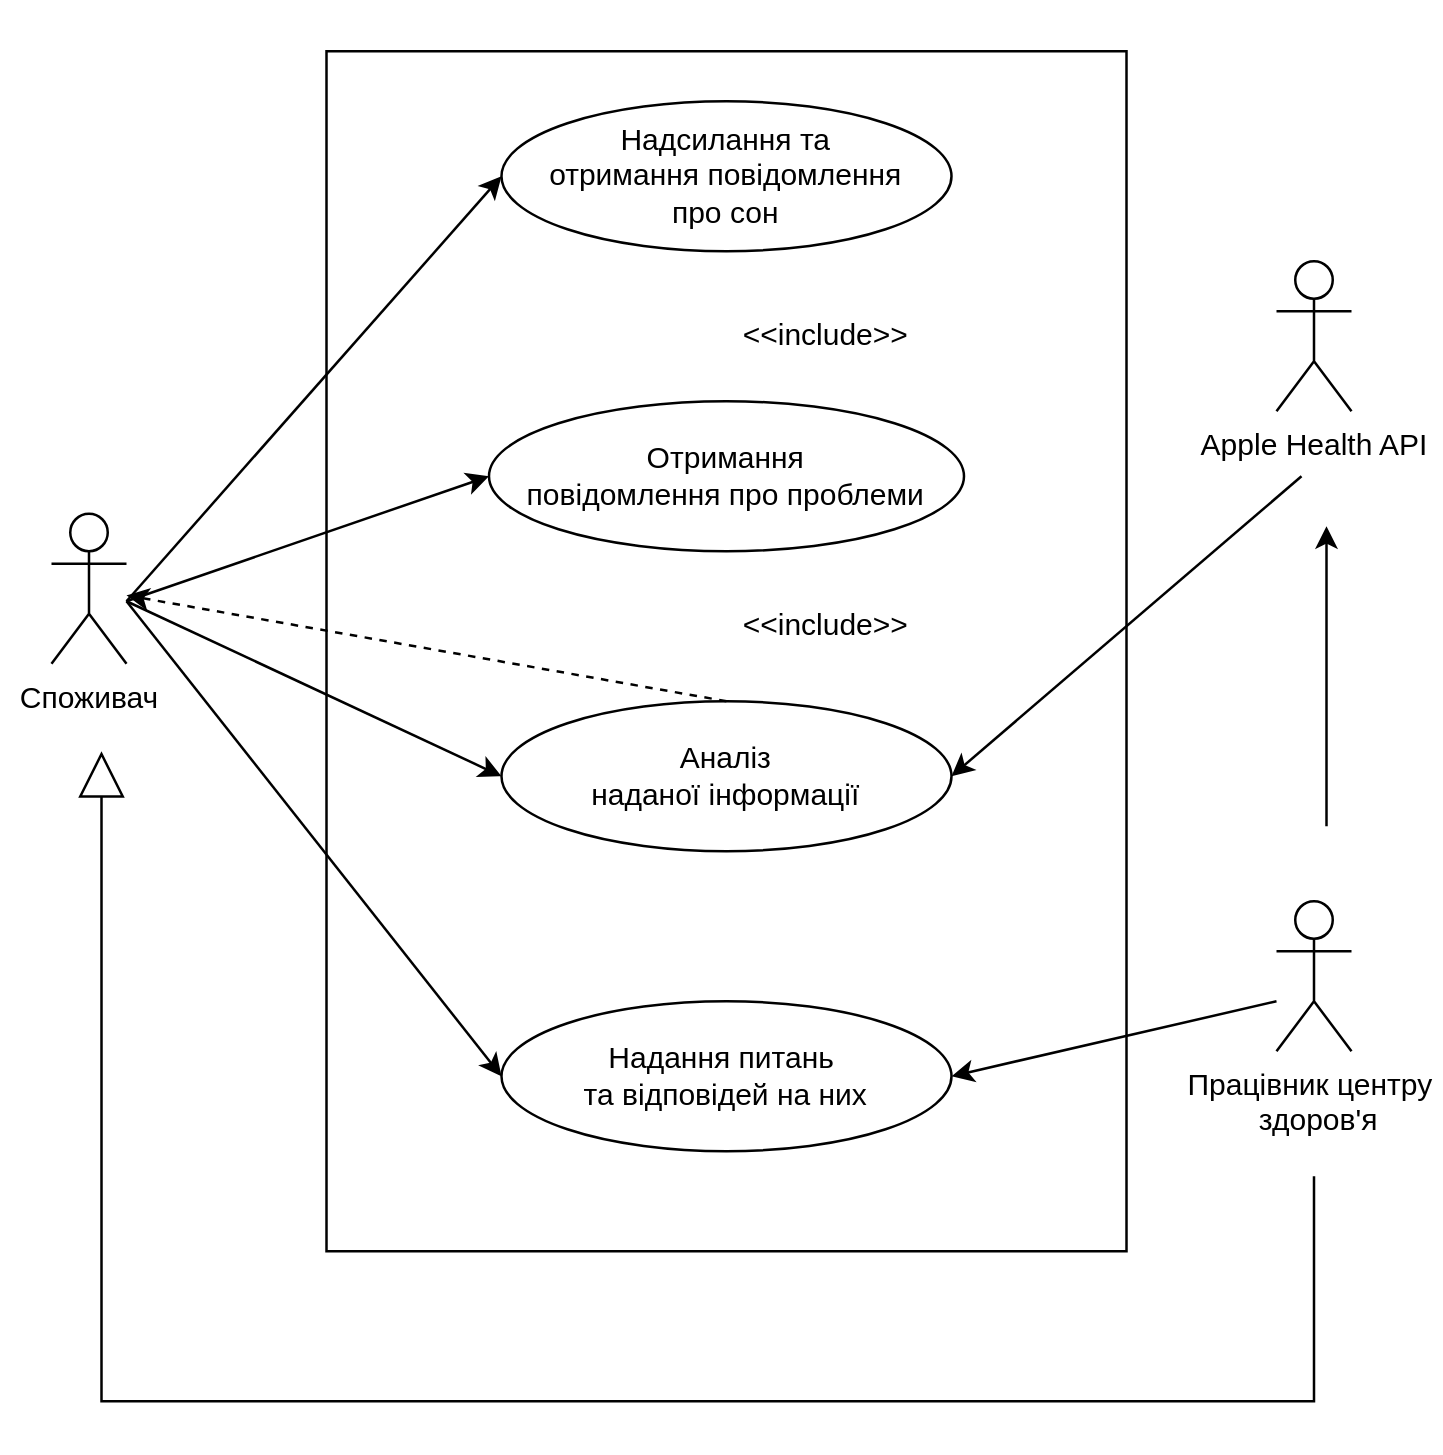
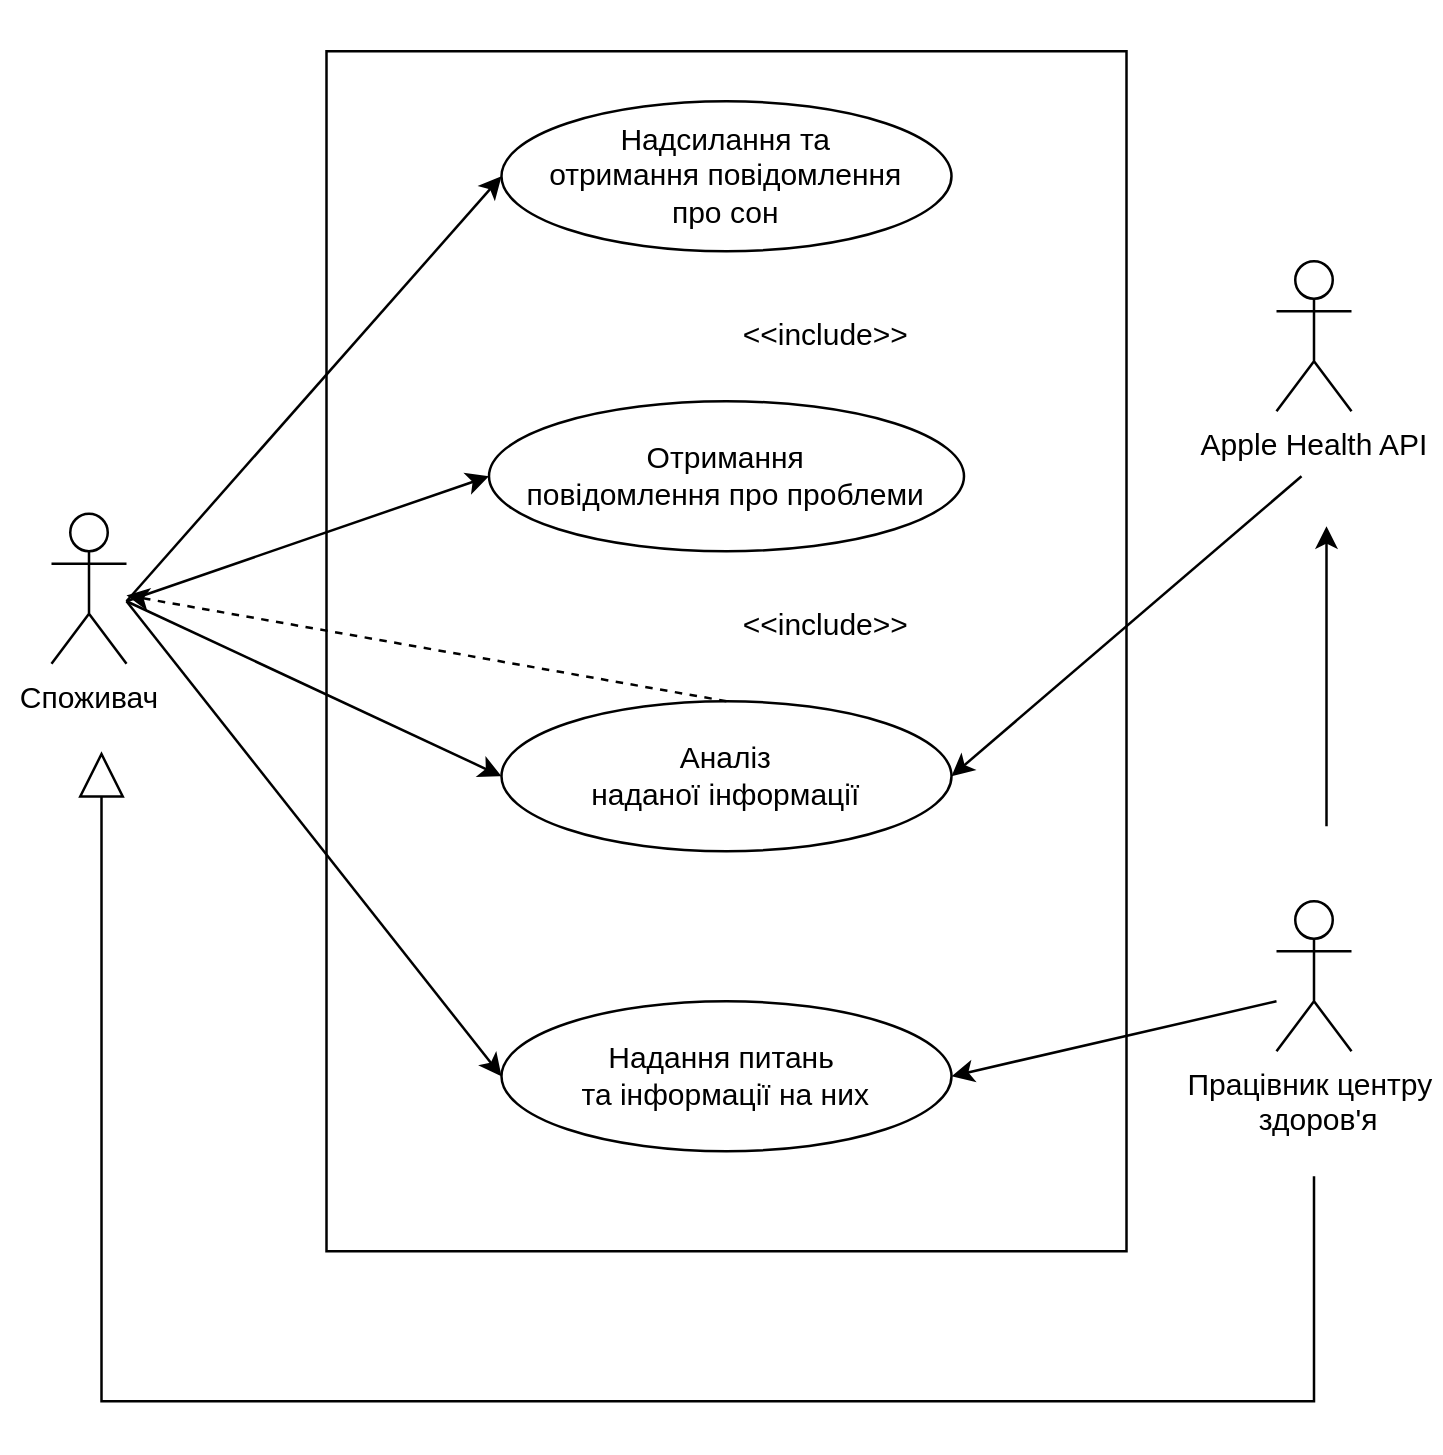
(726, 1076) -> (726, 1076)
